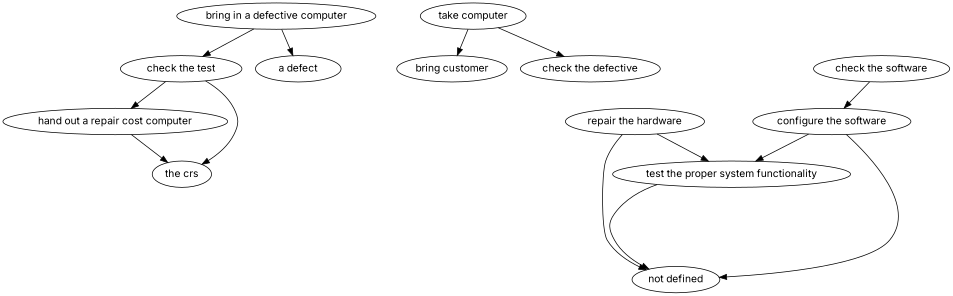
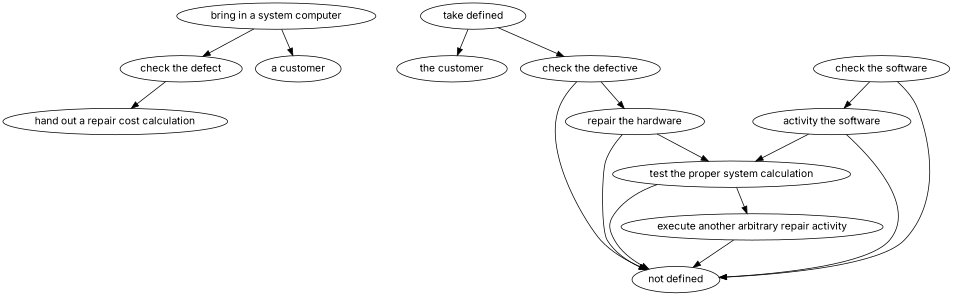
(276, 16) -> (276, 16)
(473, 16) -> (473, 16)
(181, 69) -> (181, 69)
(298, 69) -> (298, 69)
(452, 69) -> (452, 69)
none -> (610, 92)
(115, 122) -> (115, 122)
(832, 122) -> (832, 122)
(182, 174) -> none
(732, 174) -> (732, 174)
none -> (568, 185)
none -> (752, 227)
none -> (900, 243)
